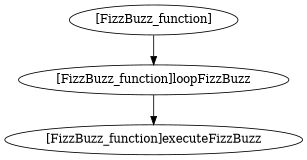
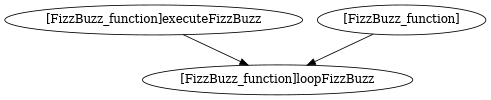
(154, 106) -> (212, 48)
